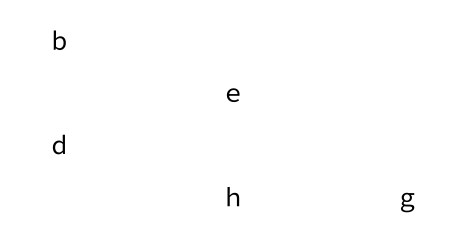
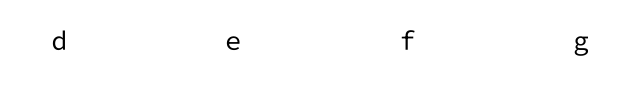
(60, 43) -> none
none -> (408, 43)
(234, 199) -> none
